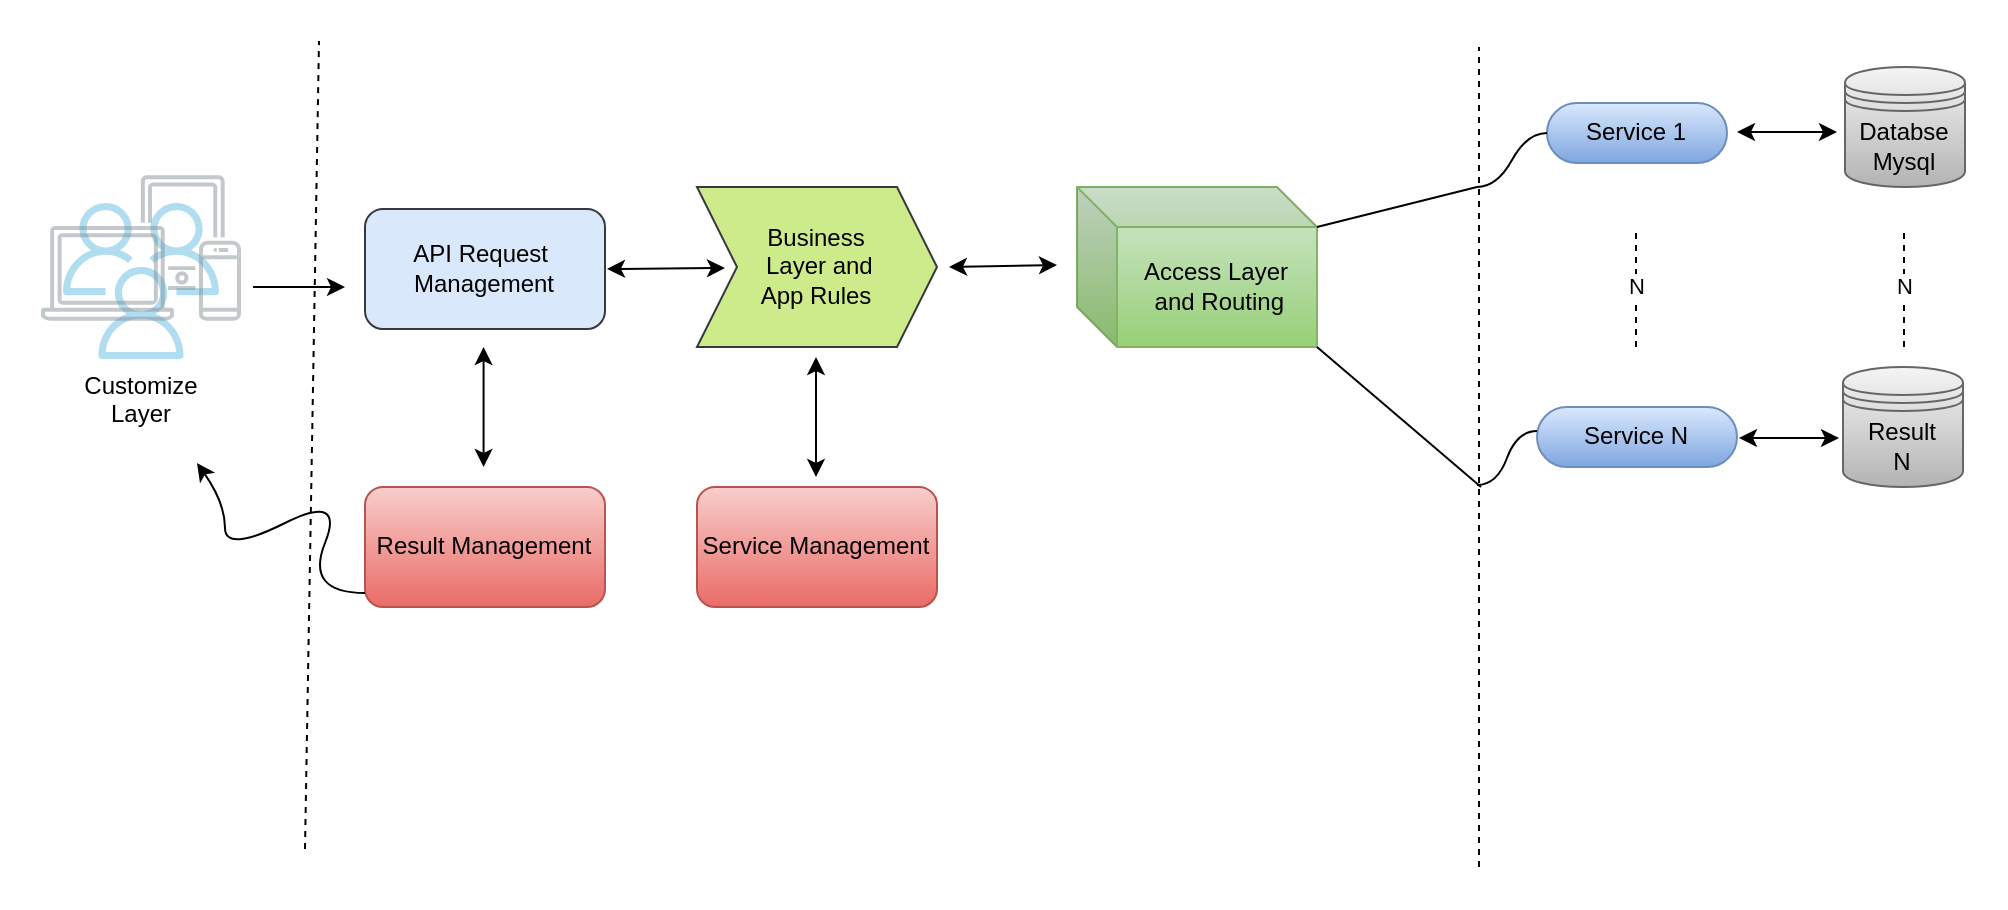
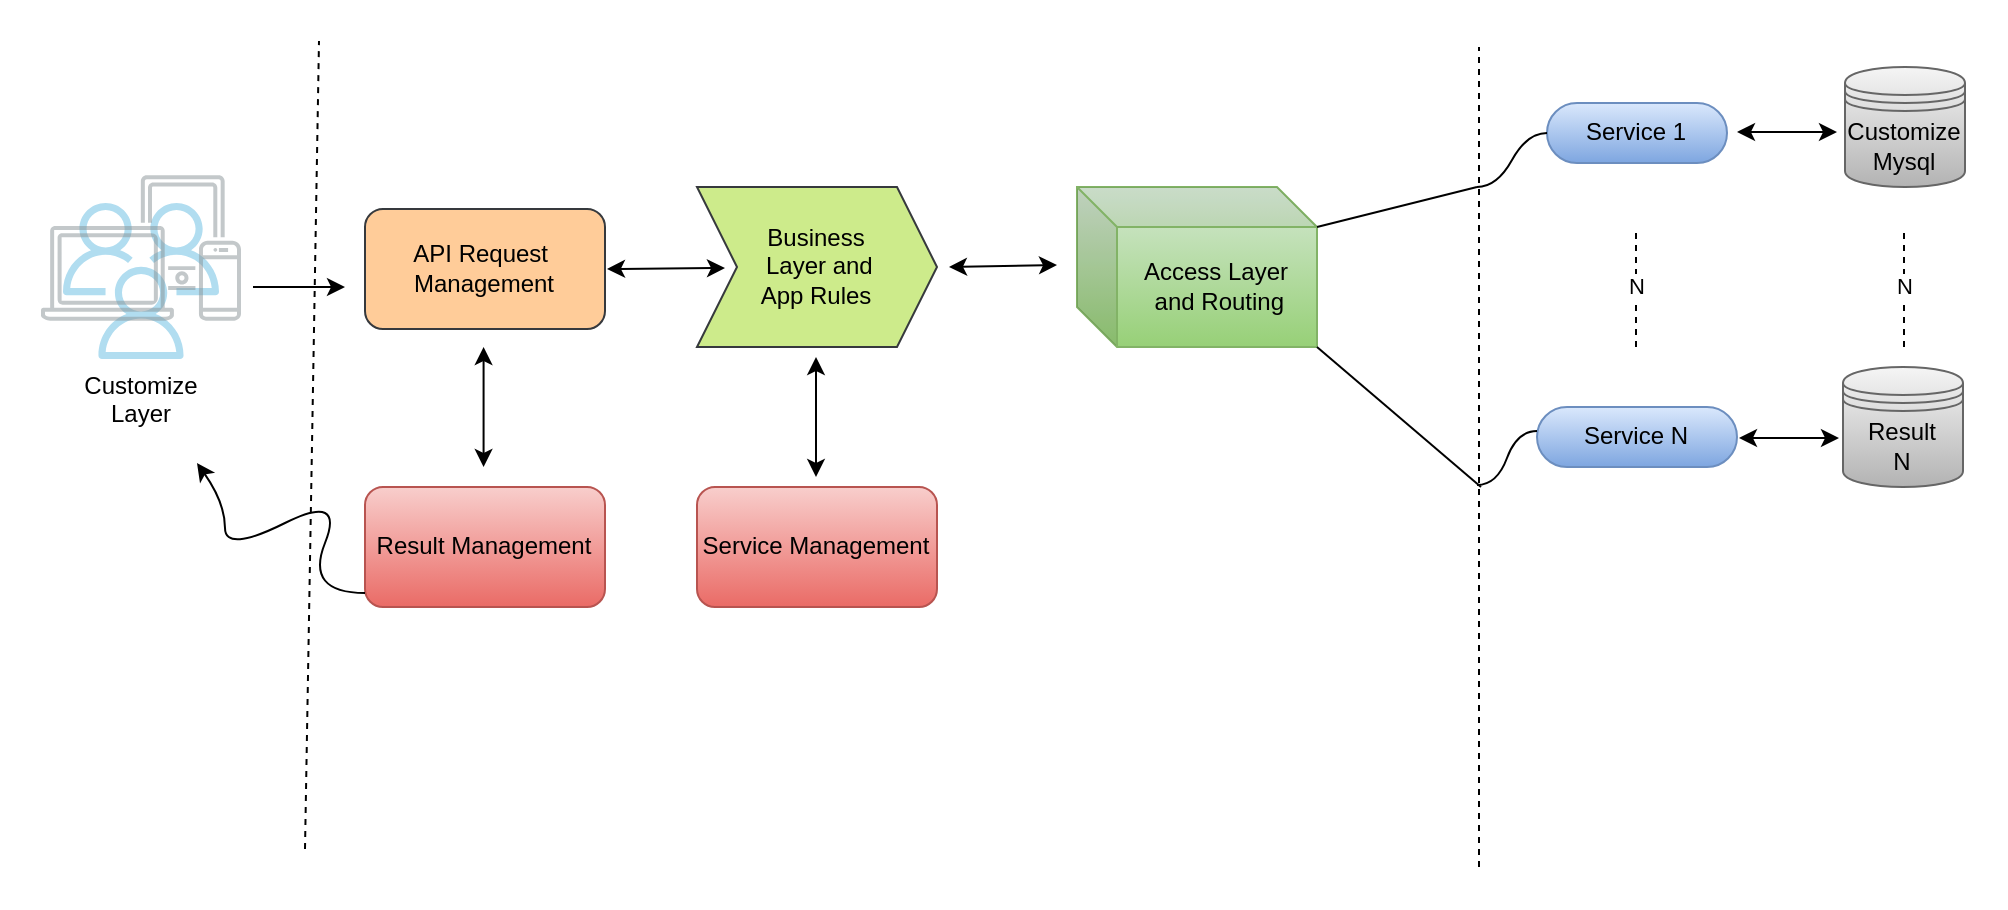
(1905, 147) -> (1905, 147)
(485, 269) -> (485, 269)
